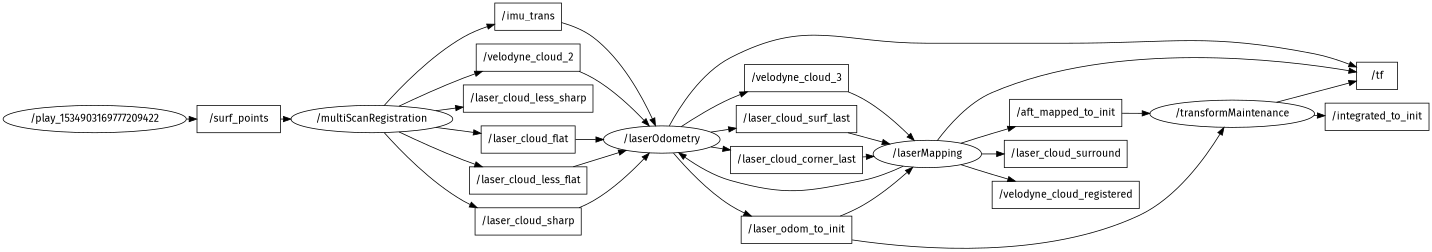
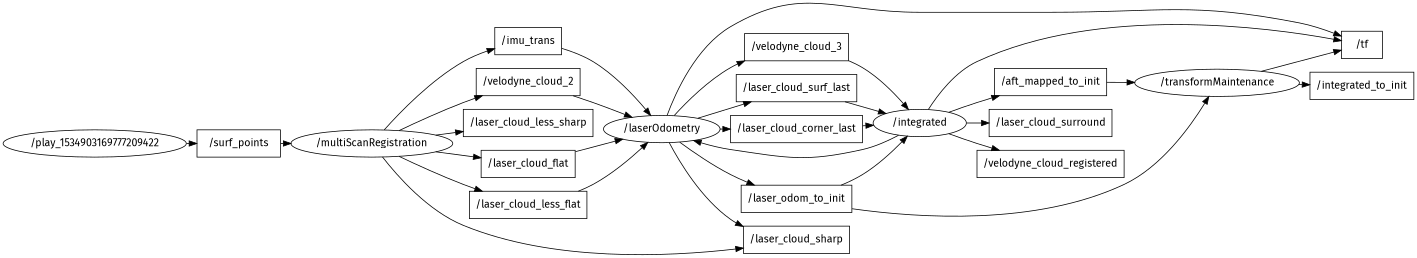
(927, 154) -> (920, 123)
(614, 187) -> (698, 187)
